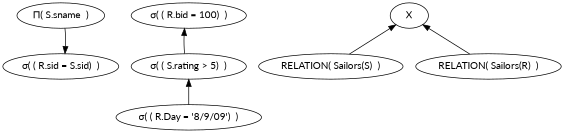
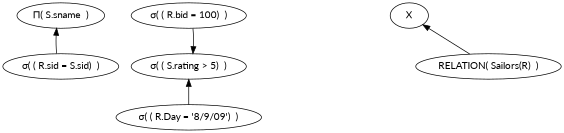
(66, 37) -> (56, 44)
(184, 45) -> (193, 38)
(331, 66) -> none
